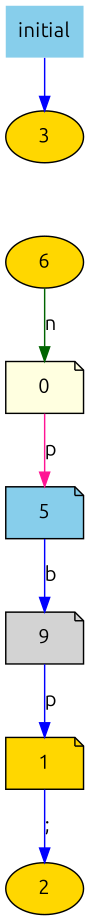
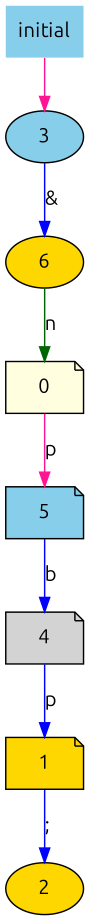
(45, 77) -> (45, 77)
(45, 137) -> (45, 137)
none -> (45, 192)
(45, 638) -> (45, 638)
